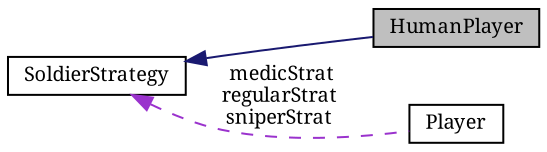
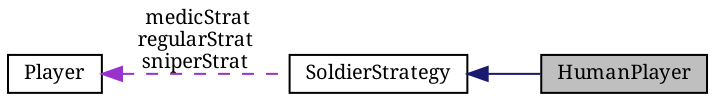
(277, 137) -> (206, 74)
